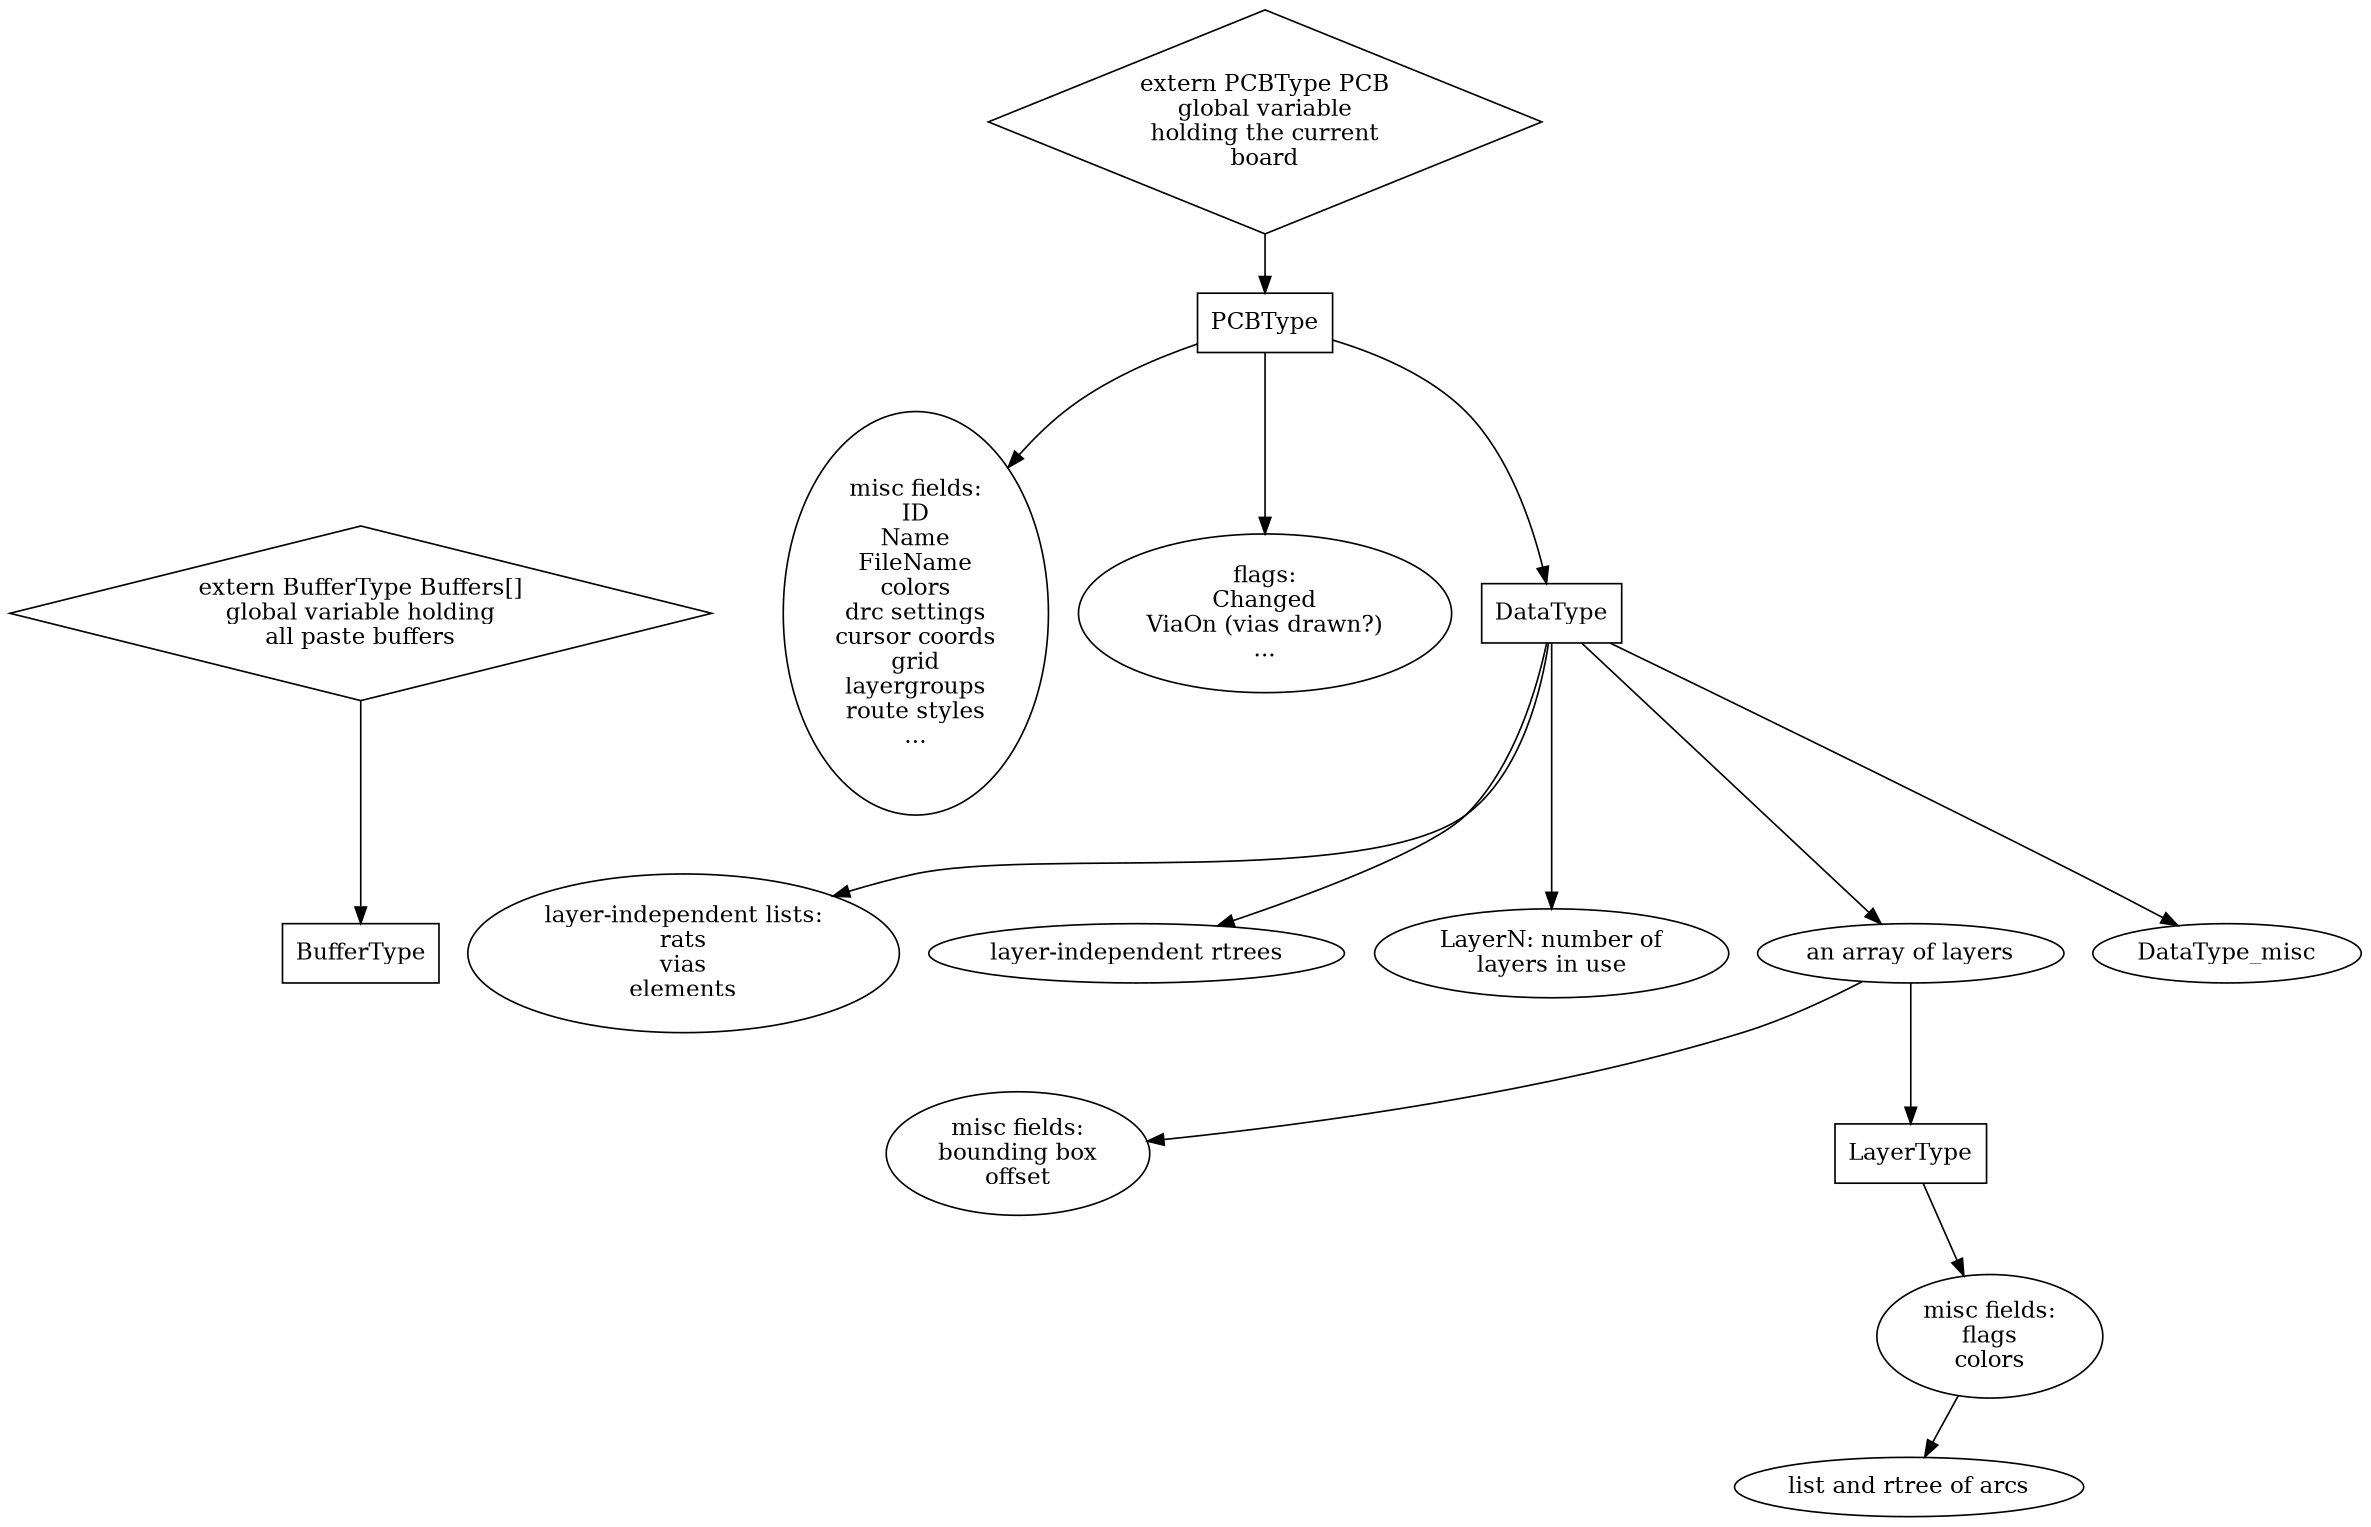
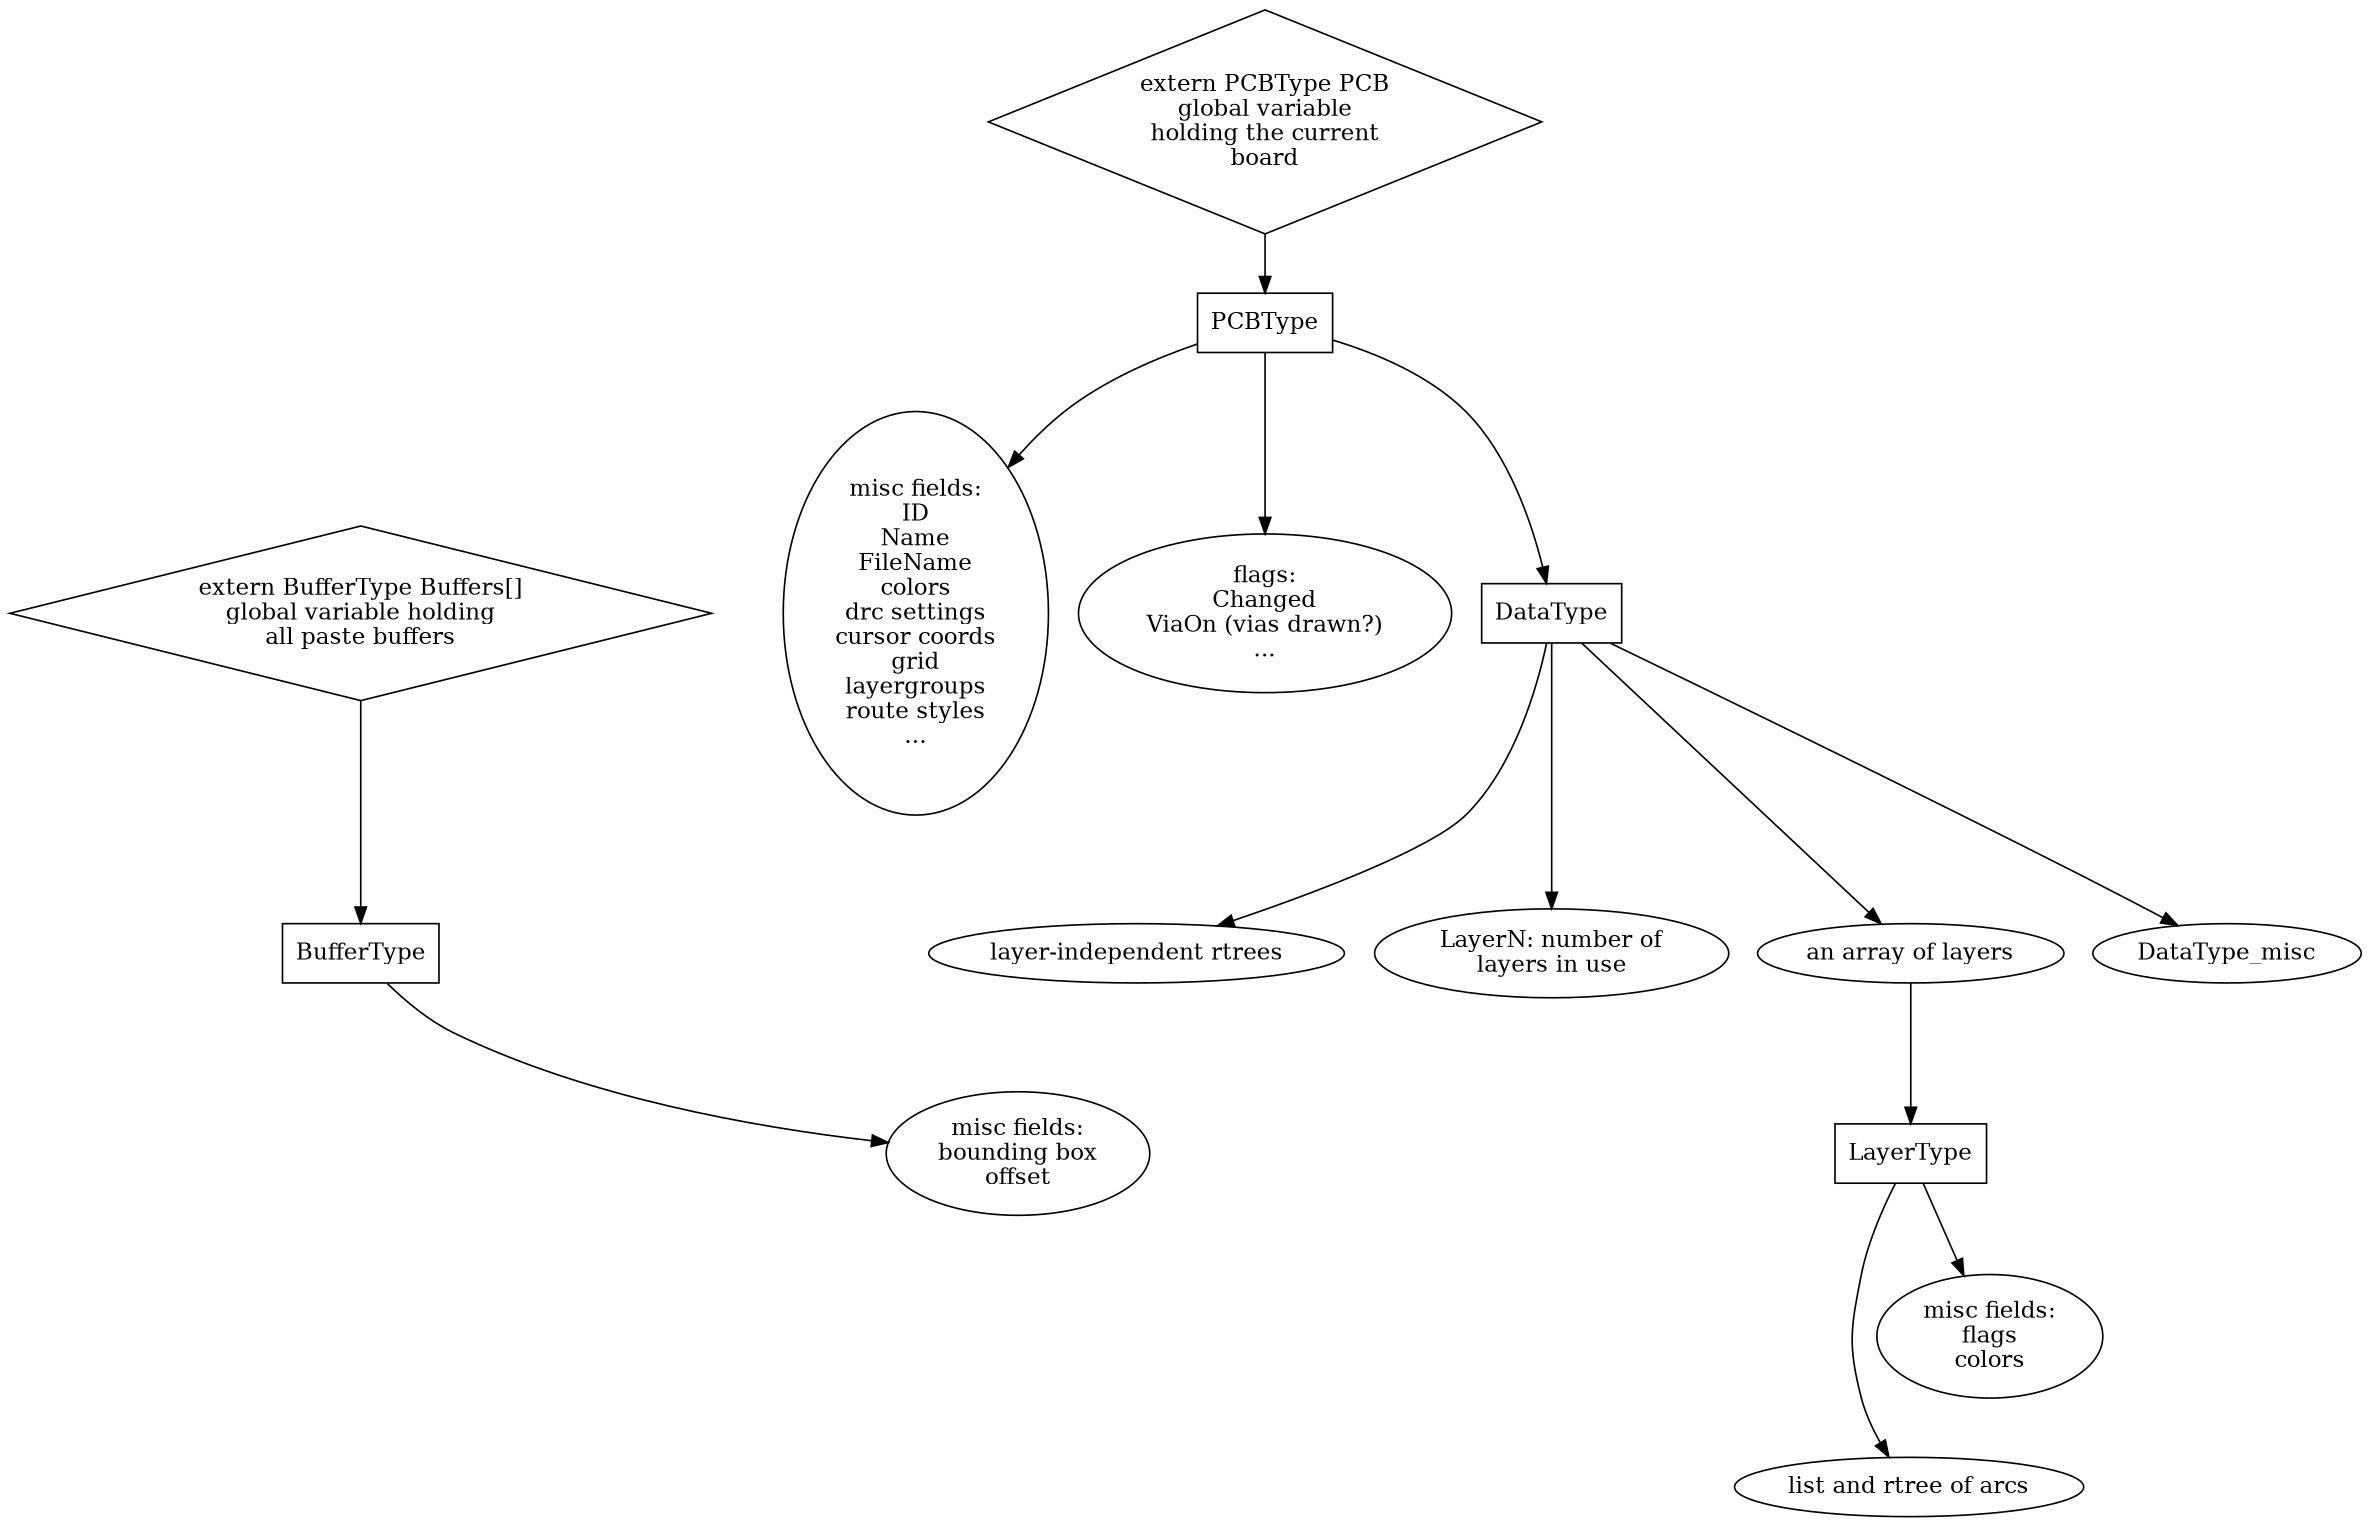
(684, 953) -> none
(1520, 1087) -> (618, 1093)
(1946, 1419) -> (1855, 1312)
